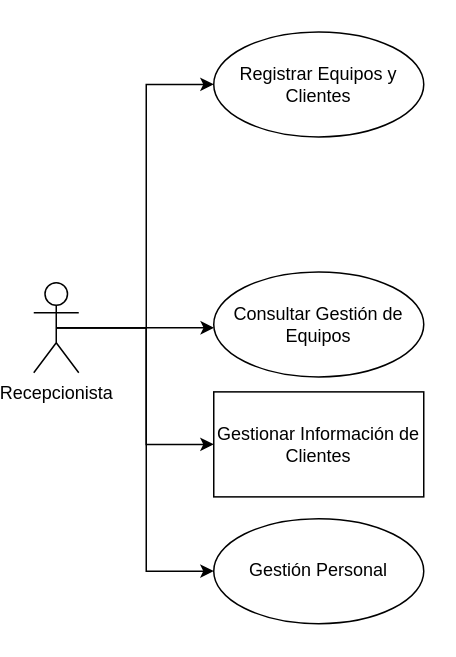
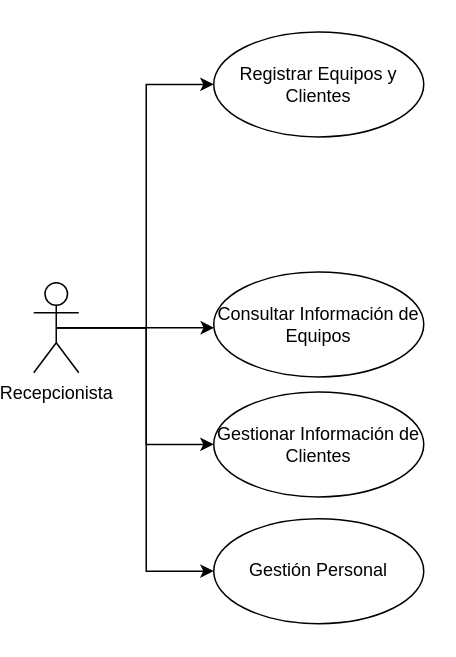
(319, 325) -> (319, 325)
(319, 444) -> (319, 444)
